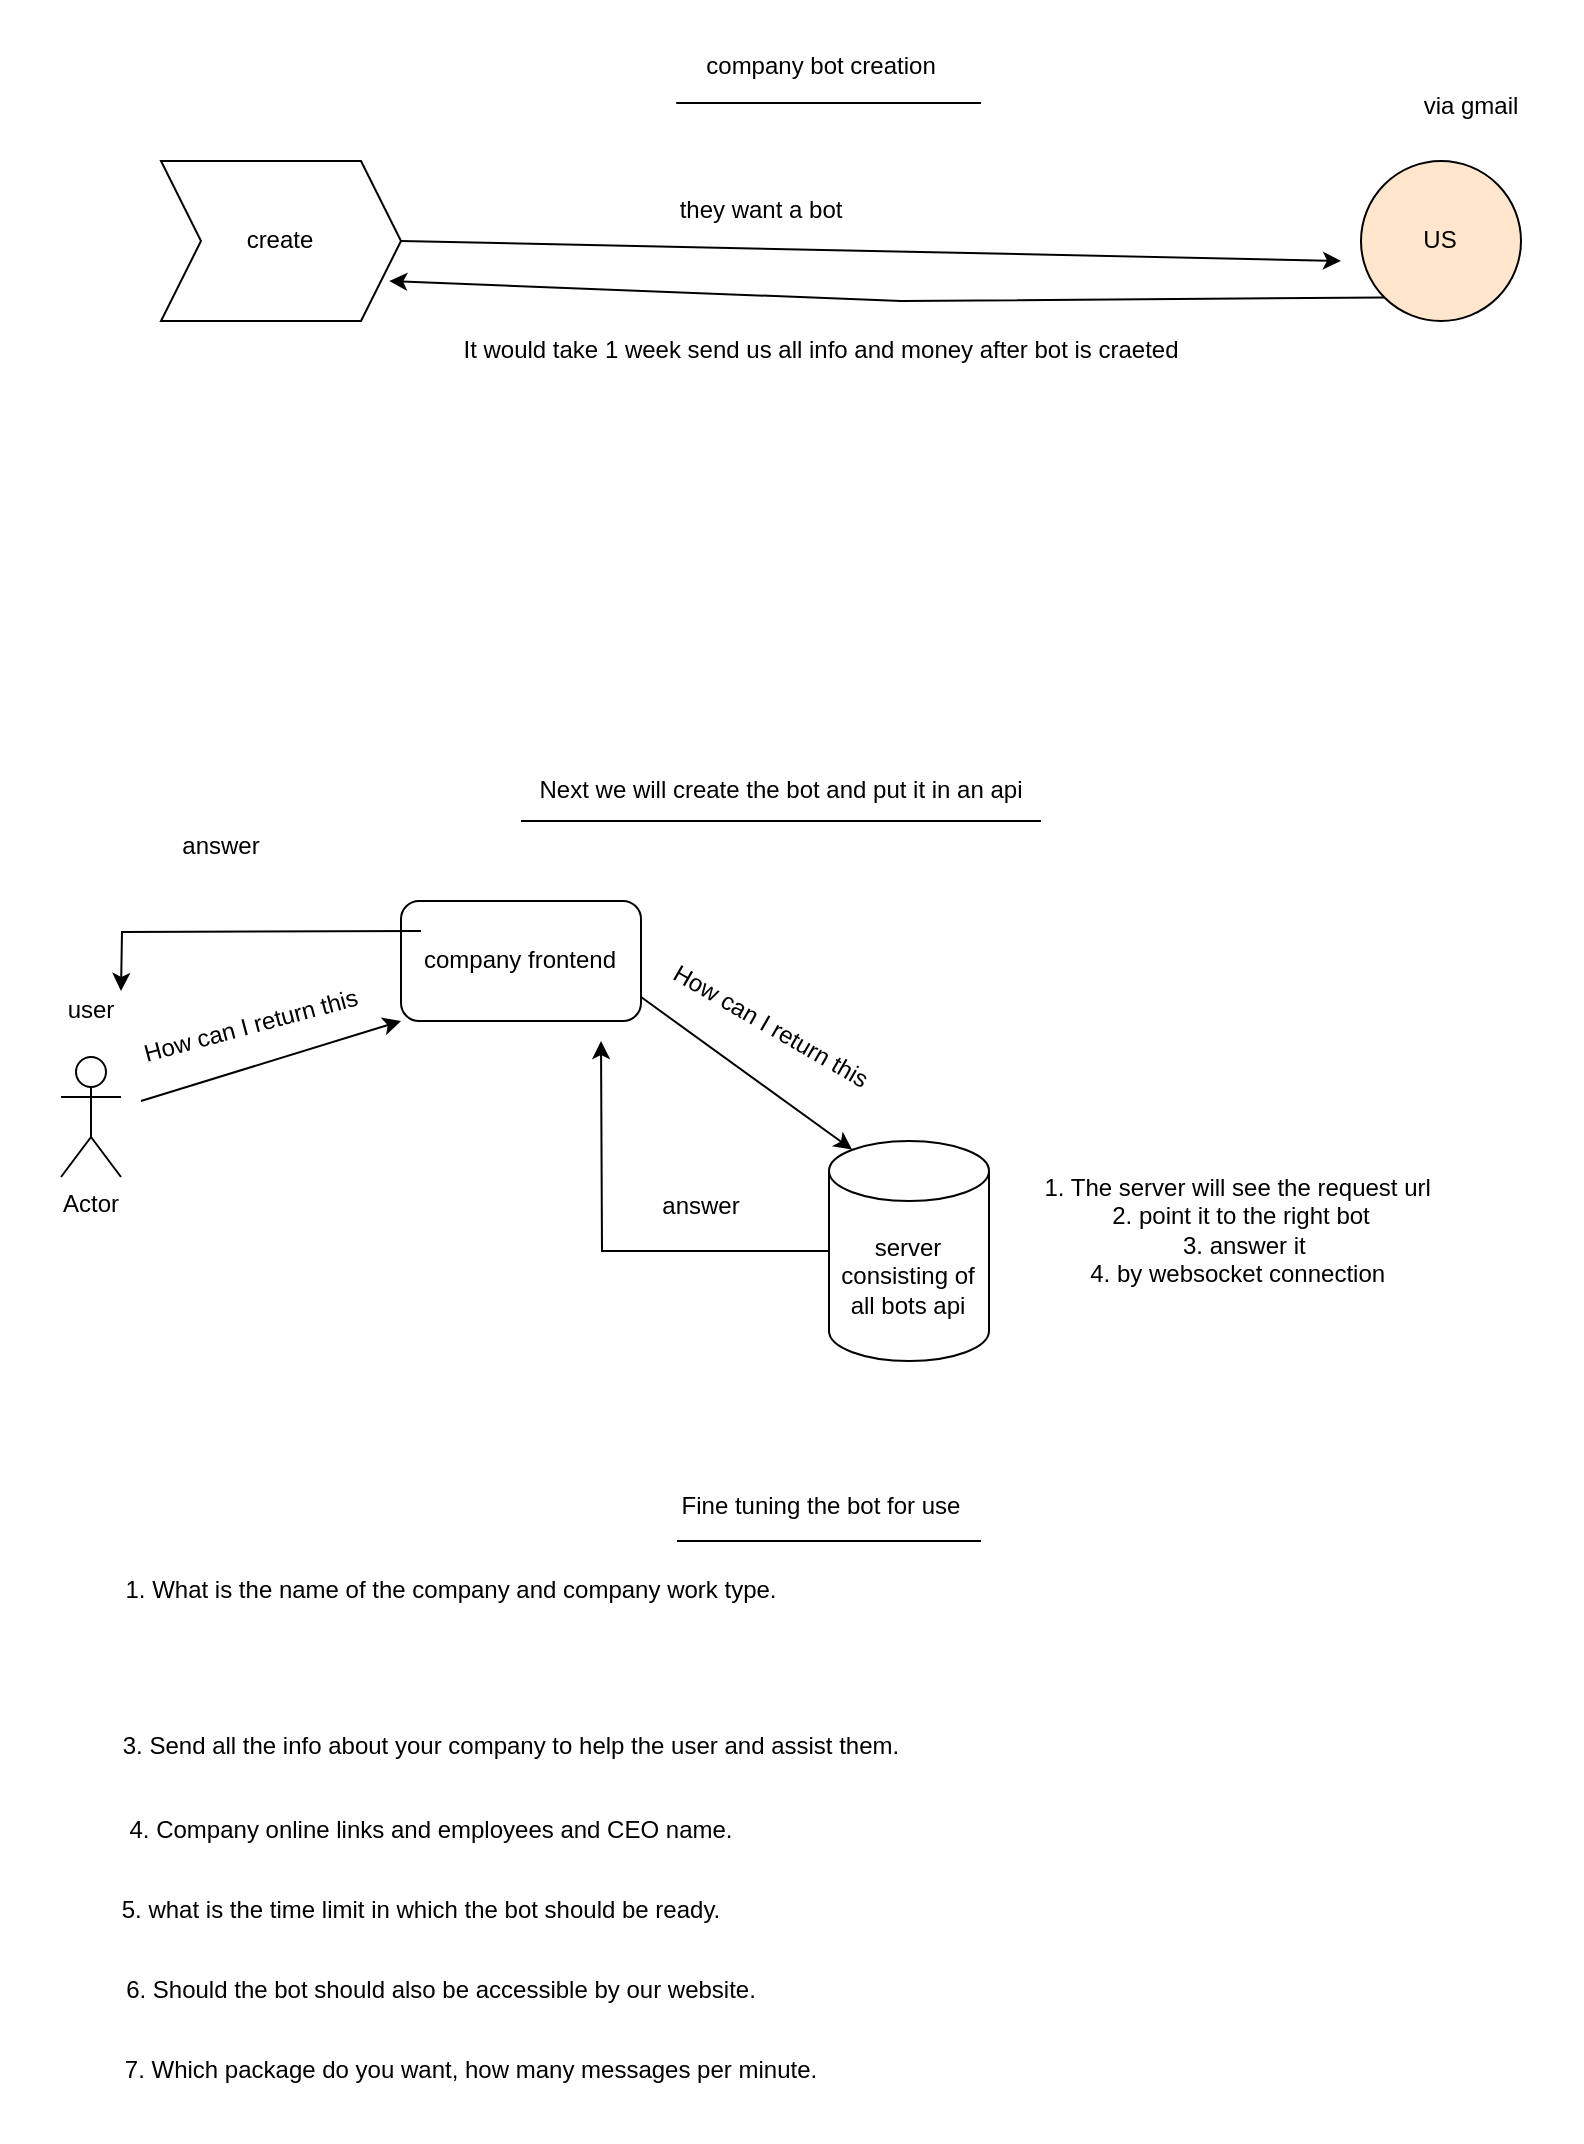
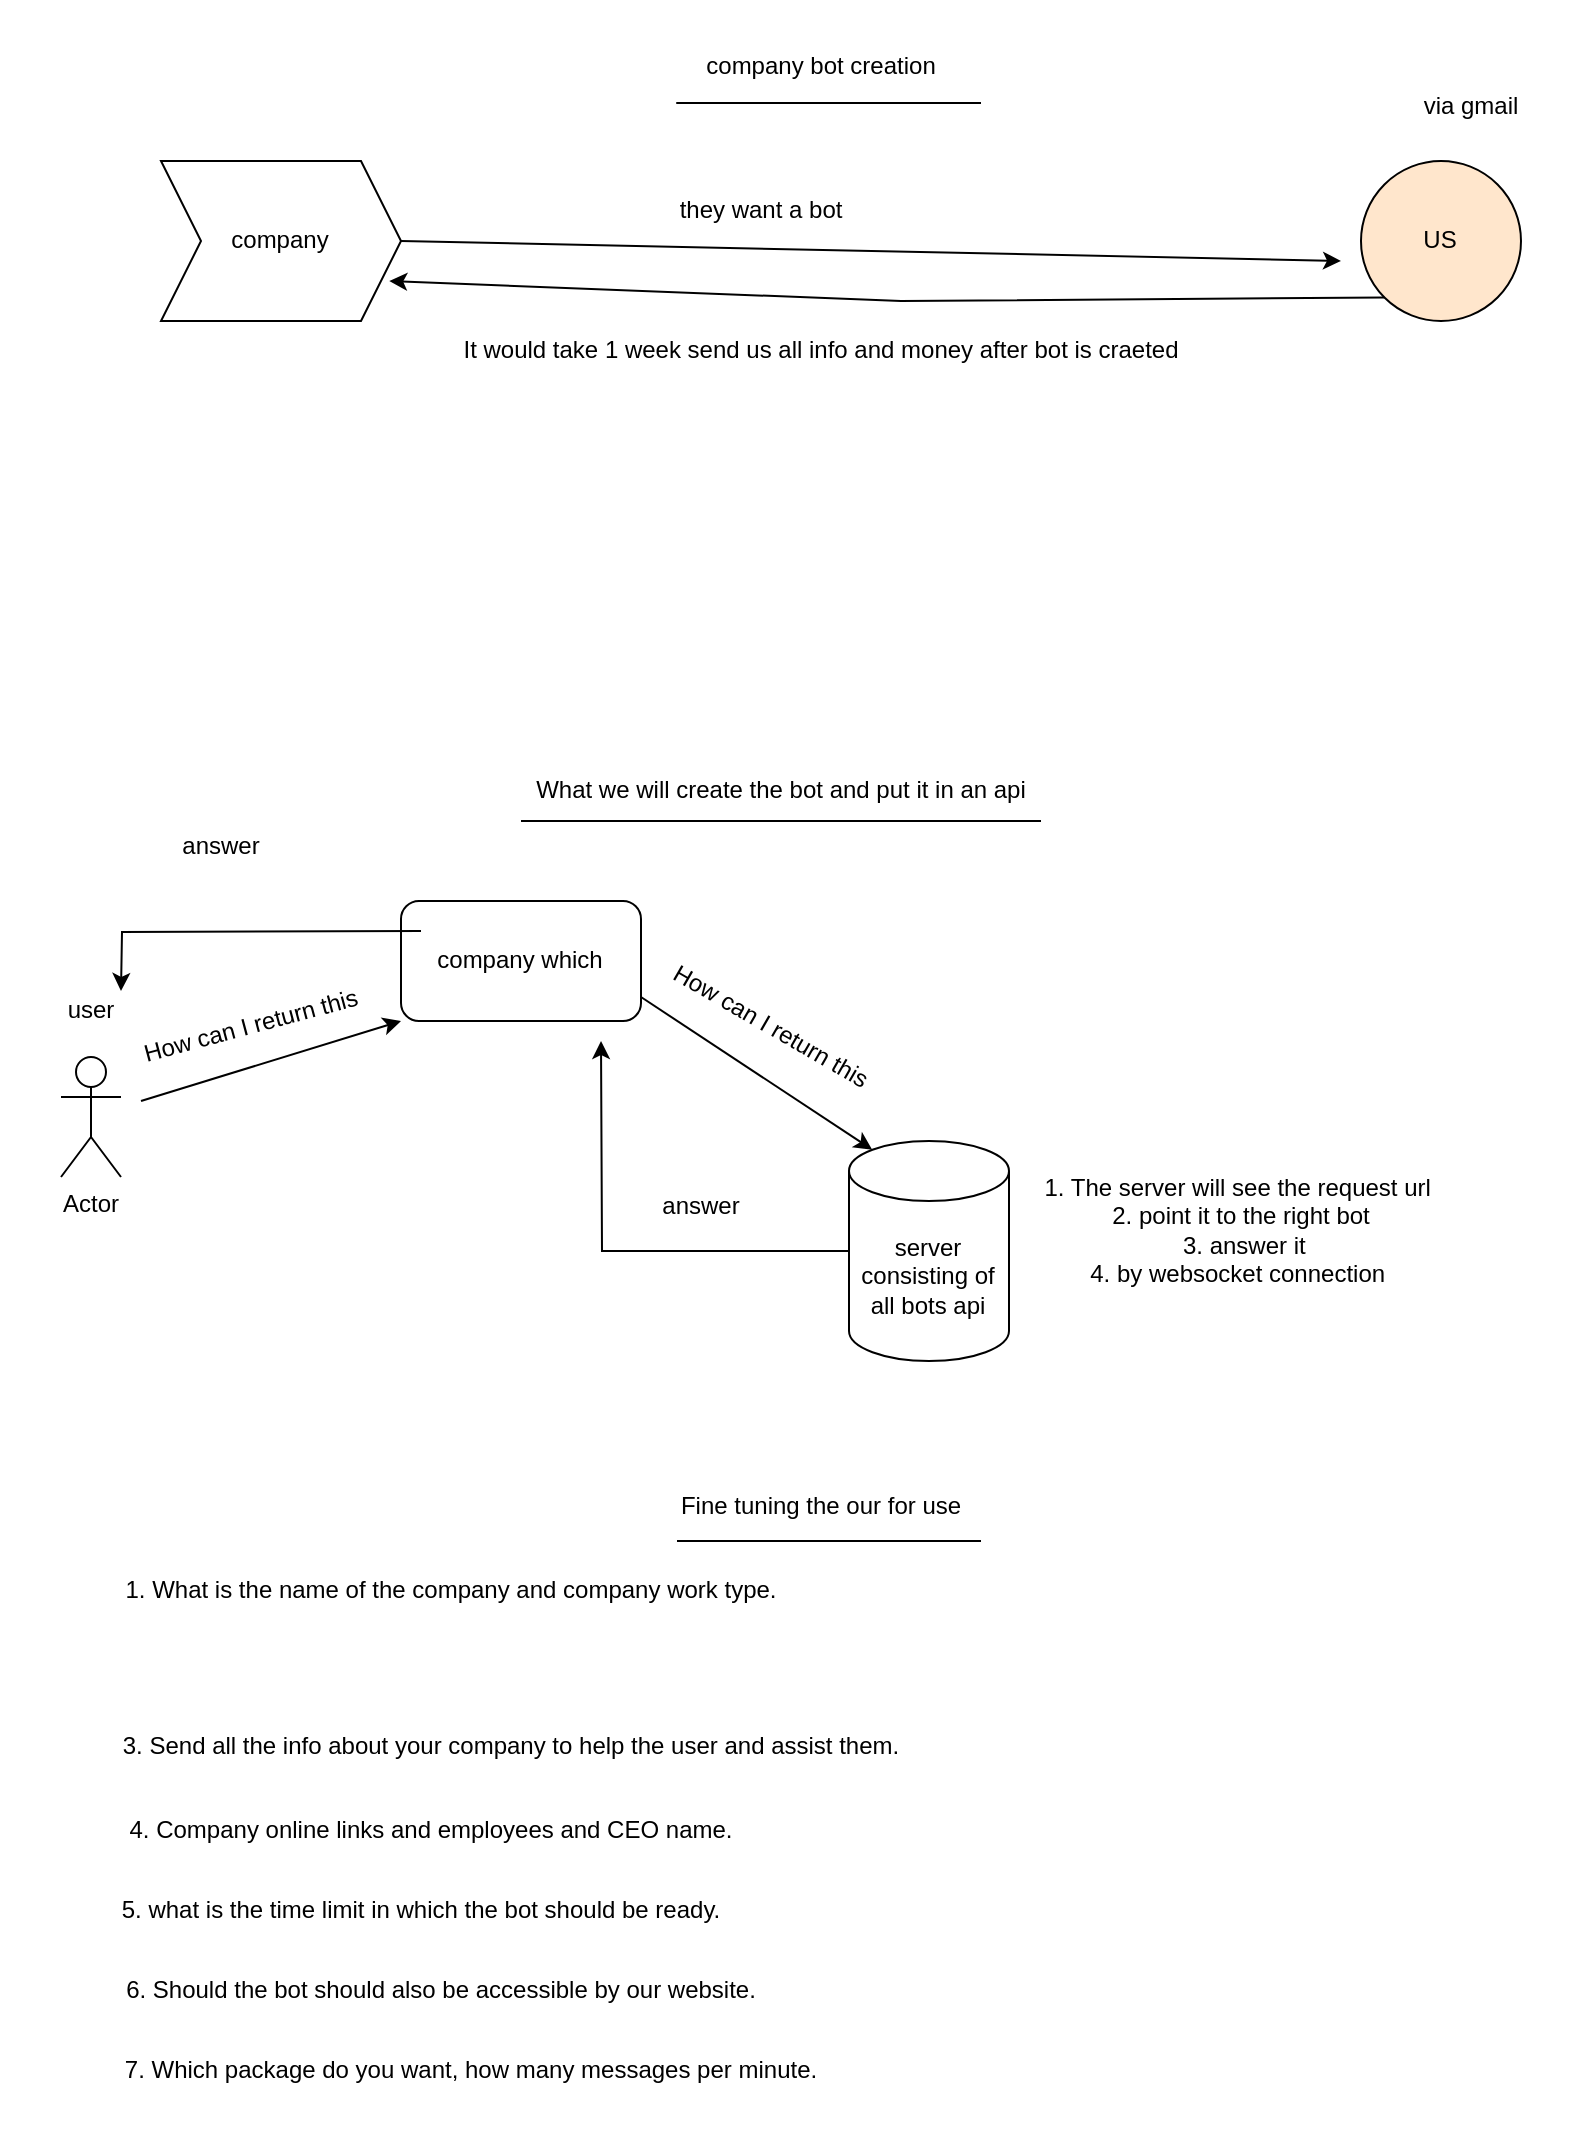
(281, 241) -> (281, 241)
(782, 791) -> (782, 791)
(521, 961) -> (521, 961)
(909, 1251) -> (929, 1251)
(822, 1507) -> (822, 1507)
